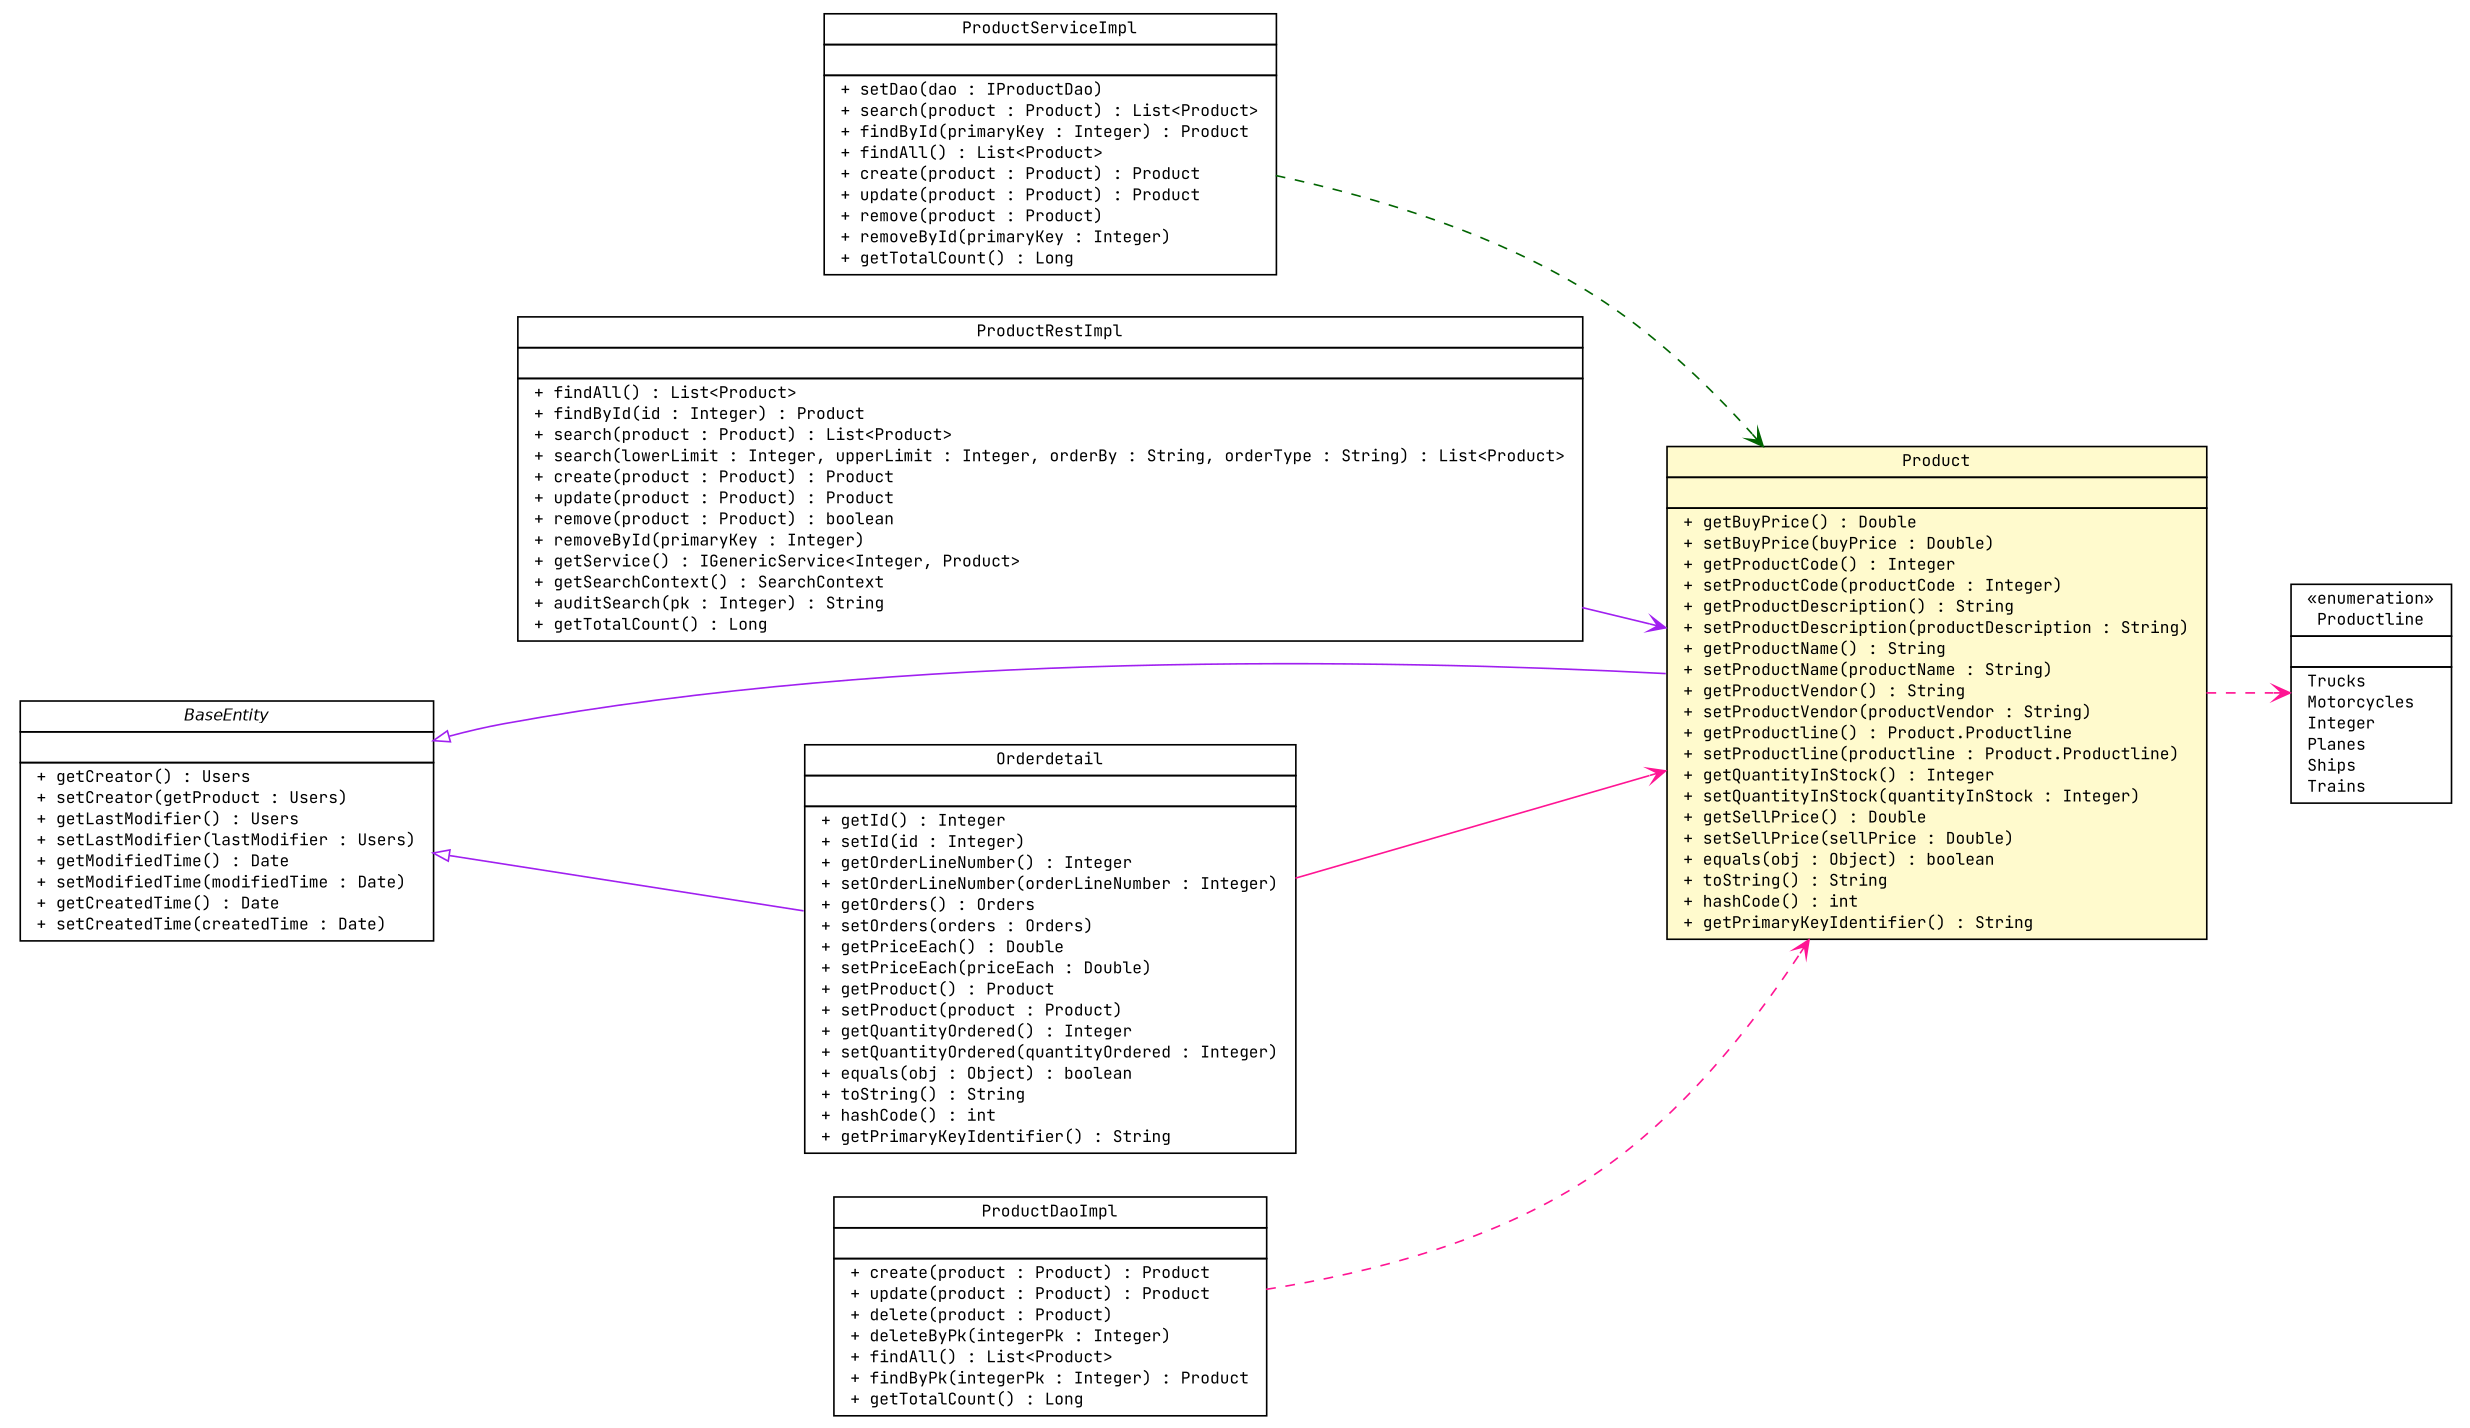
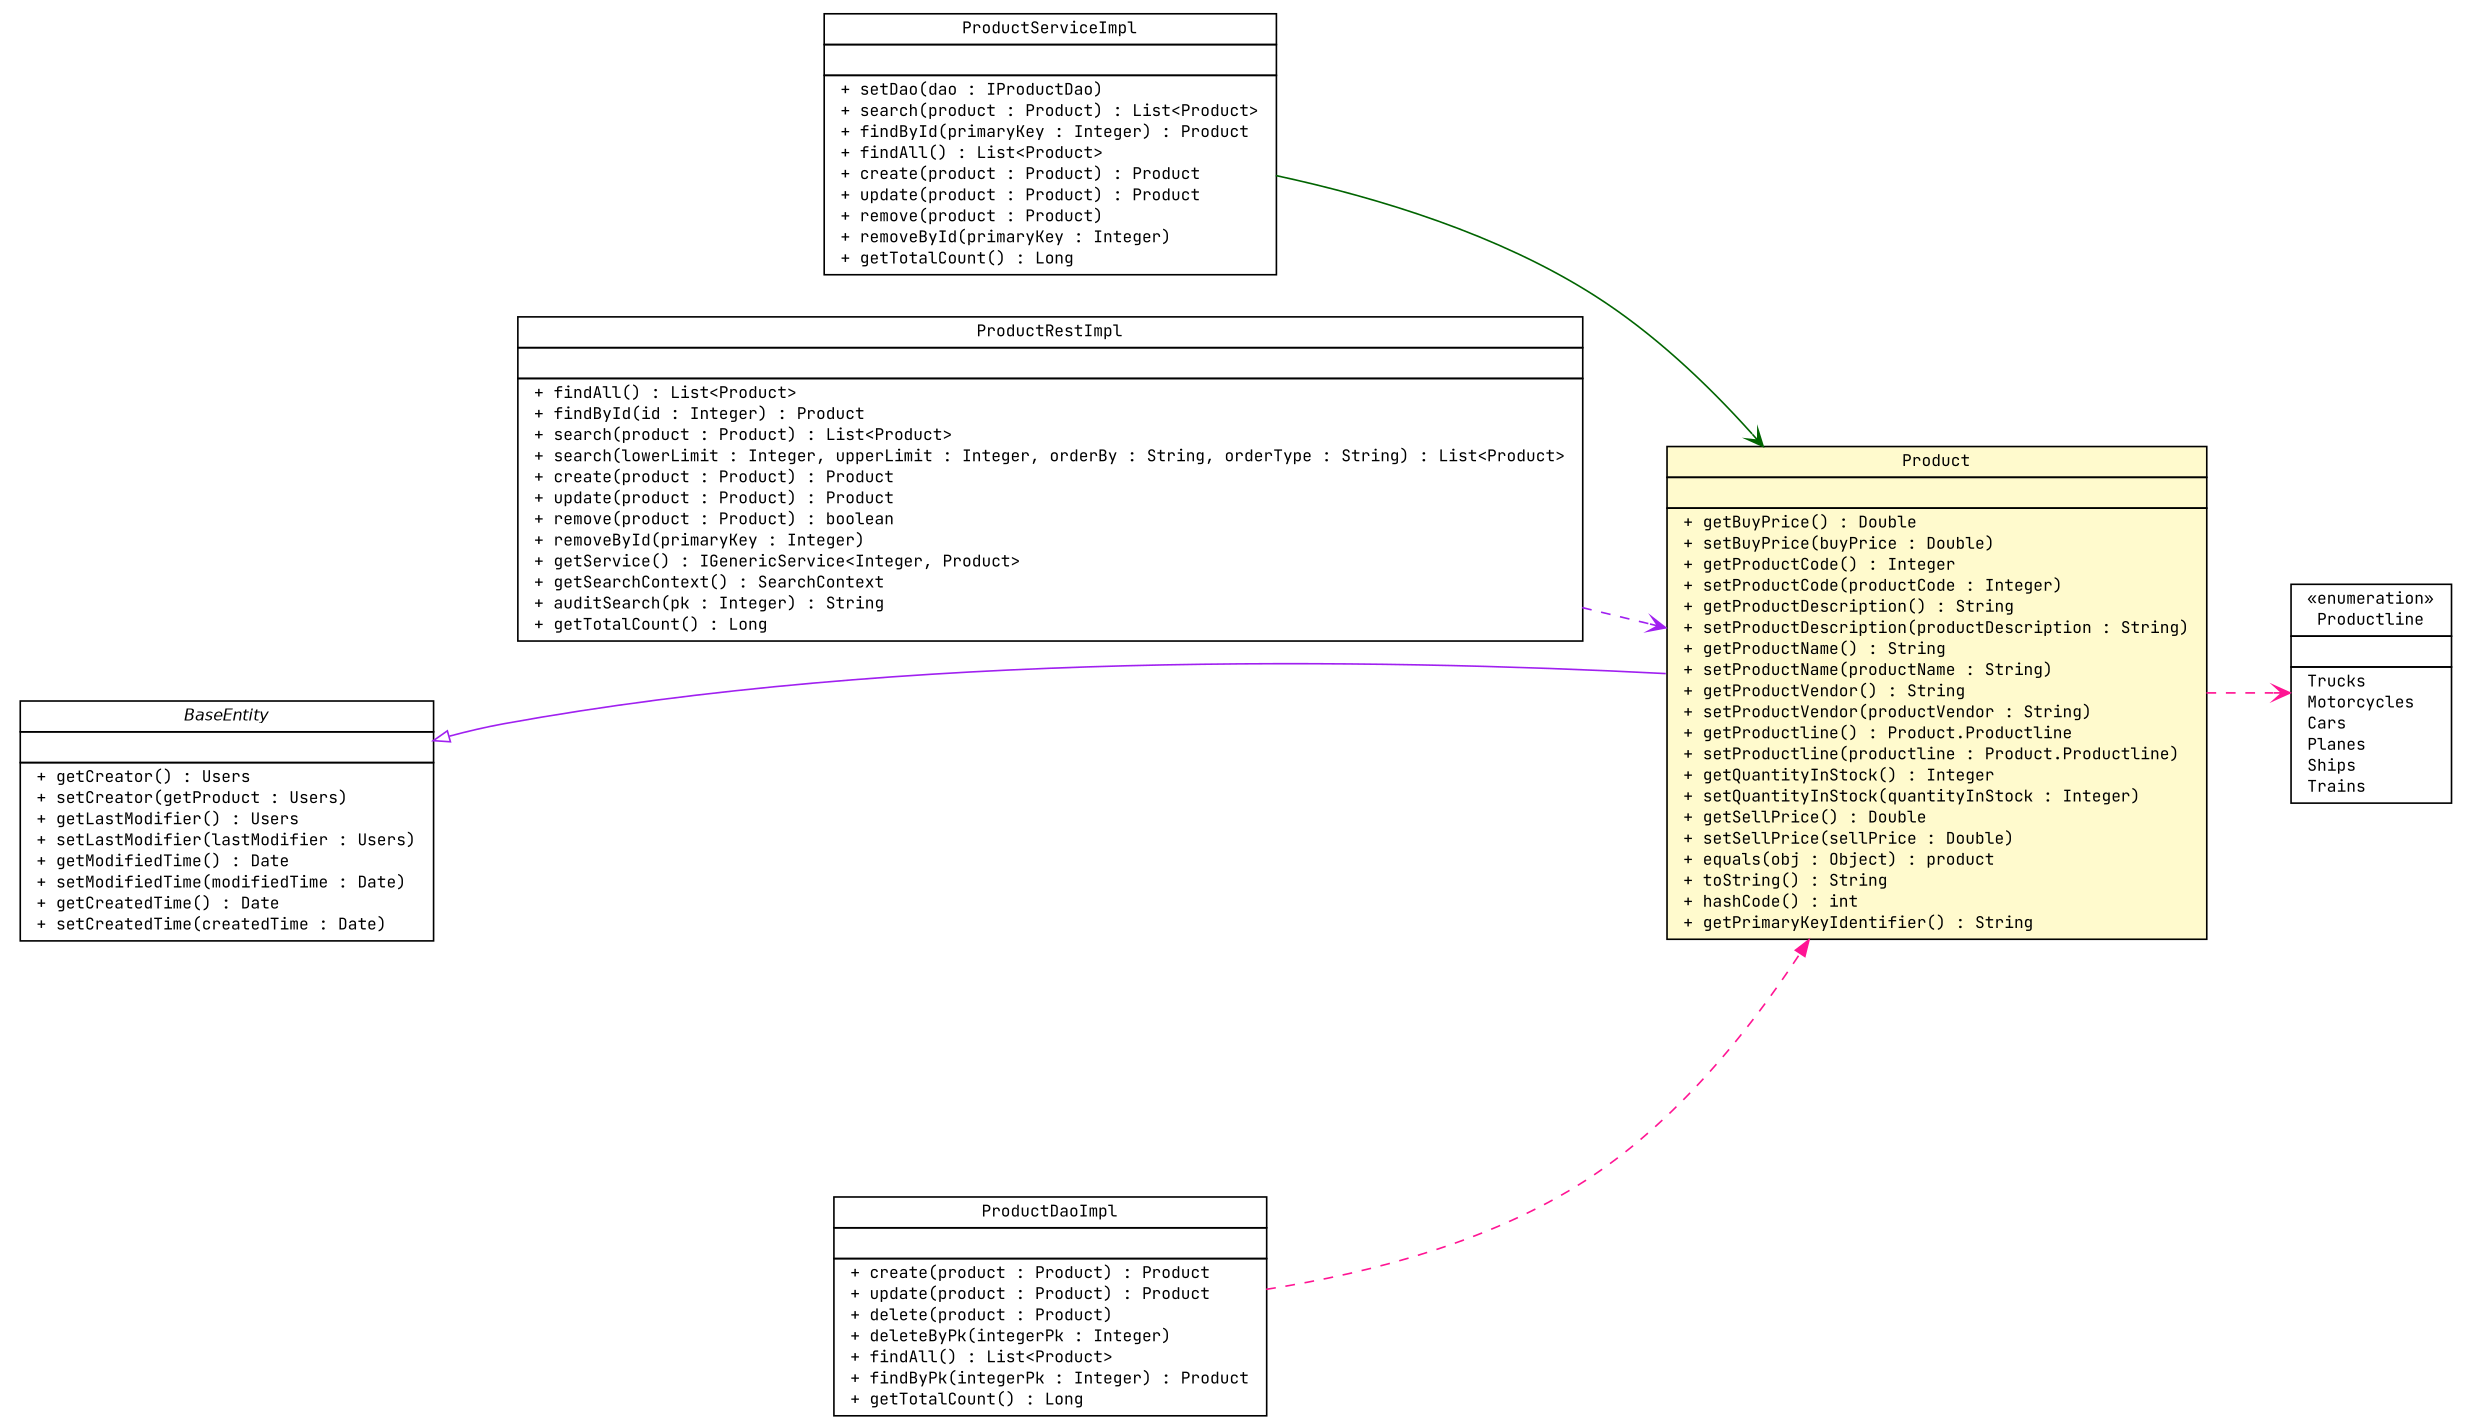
(1537, 263) -> (1537, 263)
(1616, 616) -> (1616, 616)
(2342, 724) -> (2328, 724)
(1840, 860) -> (1840, 860)
(1049, 949) -> none
(1575, 1187) -> (1575, 1187)
